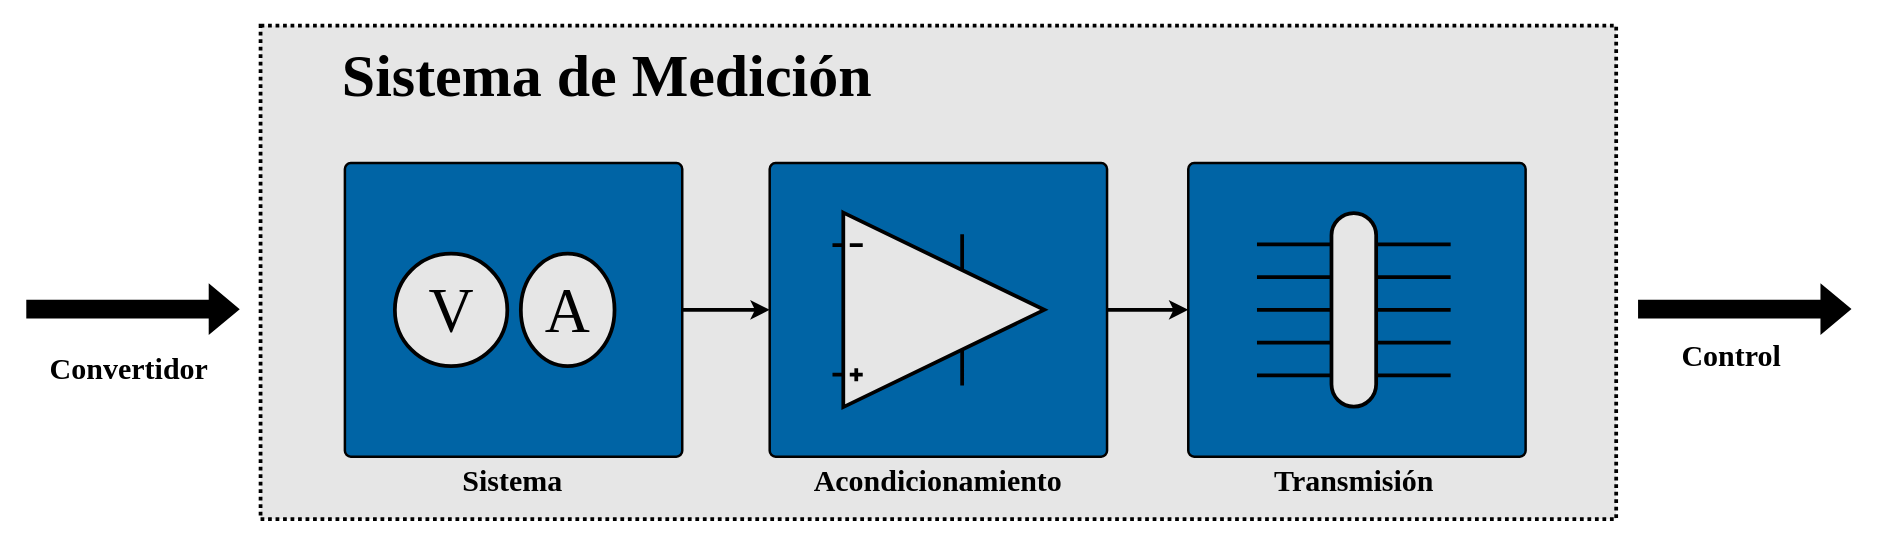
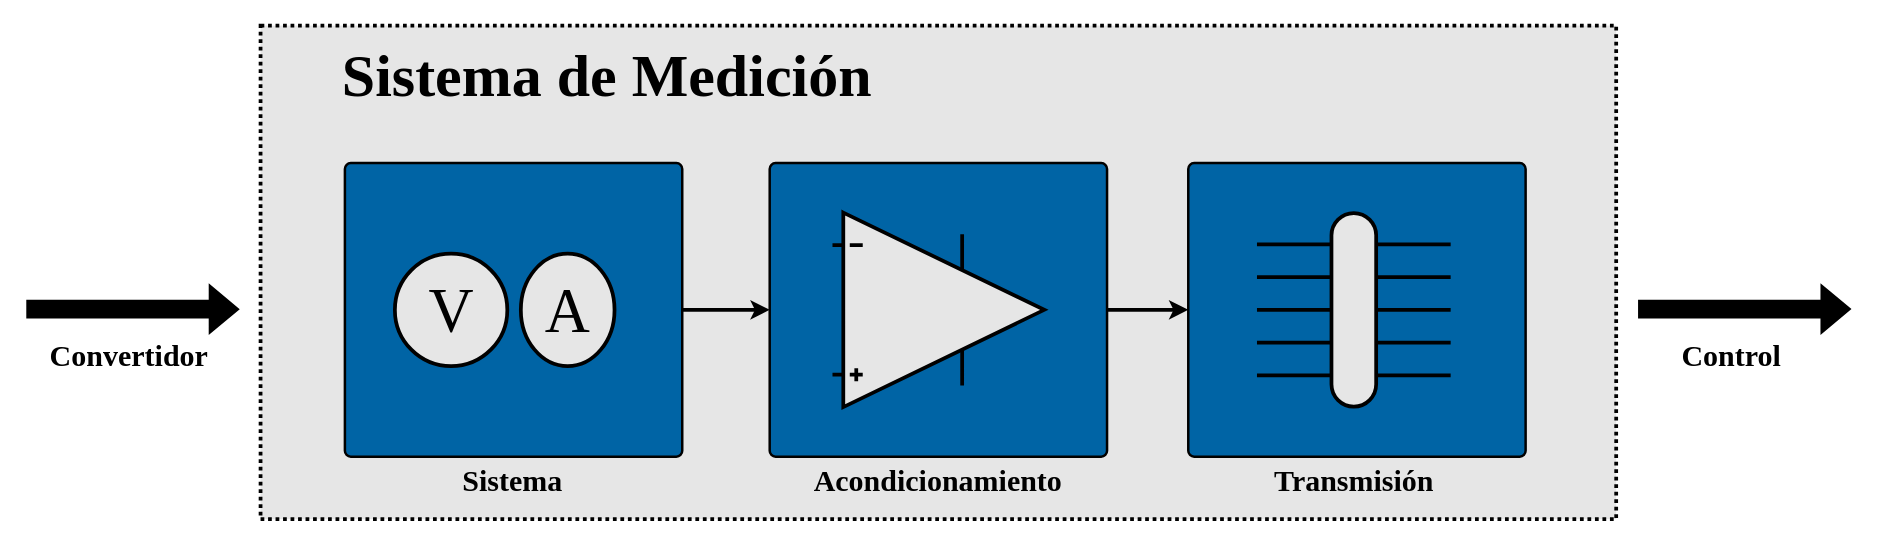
(129, 369) -> (129, 357)
